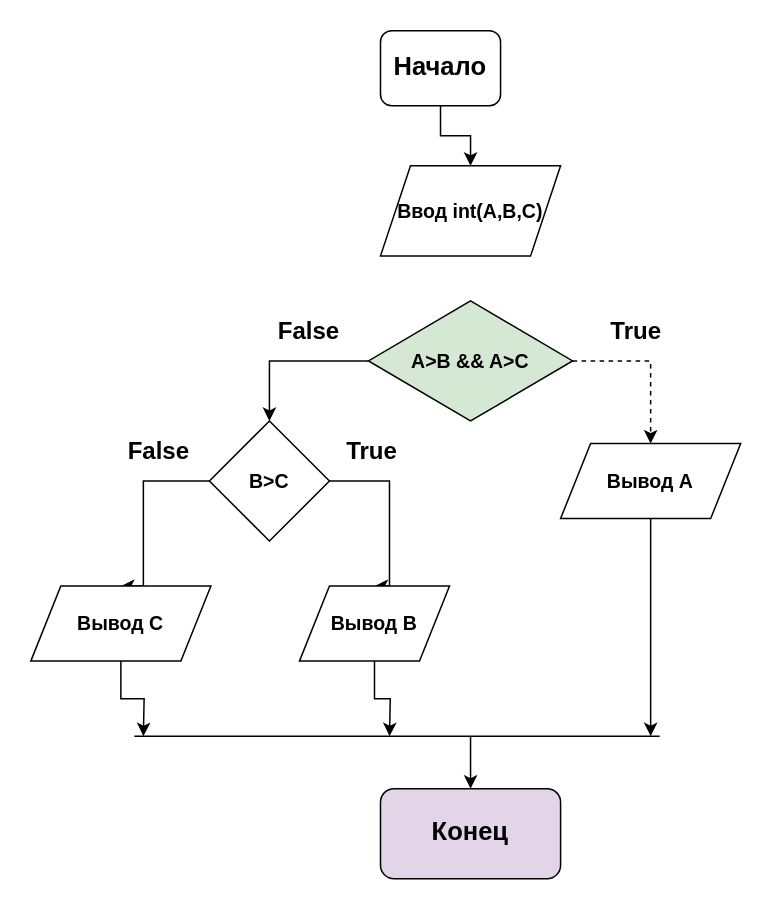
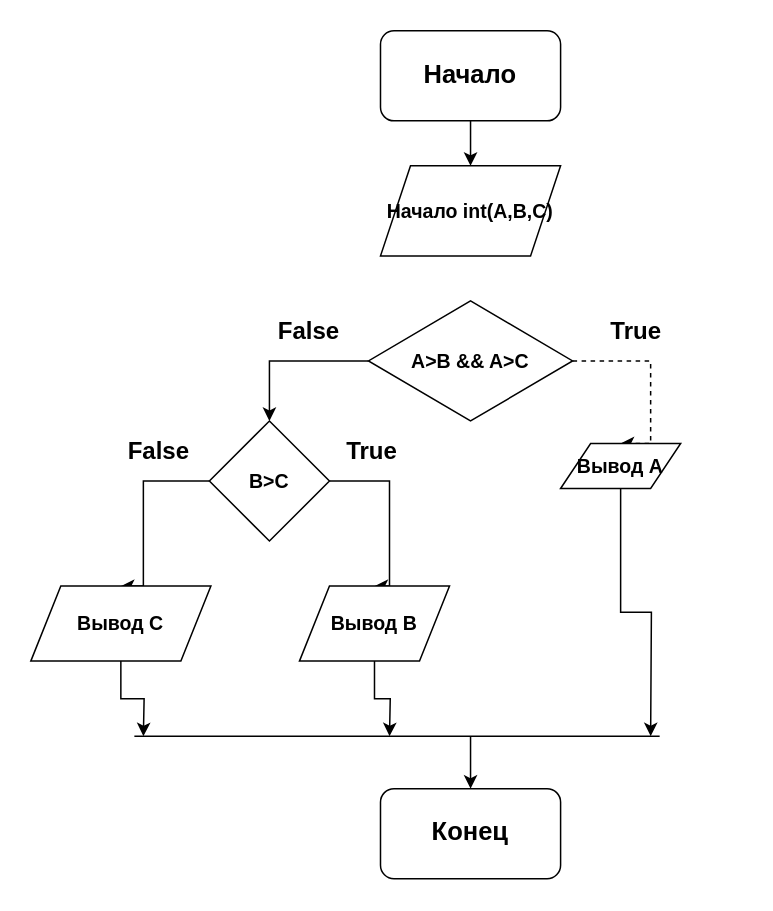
(440, 68) -> (470, 76)
(470, 211) -> (470, 211)
(470, 361) -> (470, 361)
(650, 481) -> (620, 466)
(470, 833) -> (470, 833)
